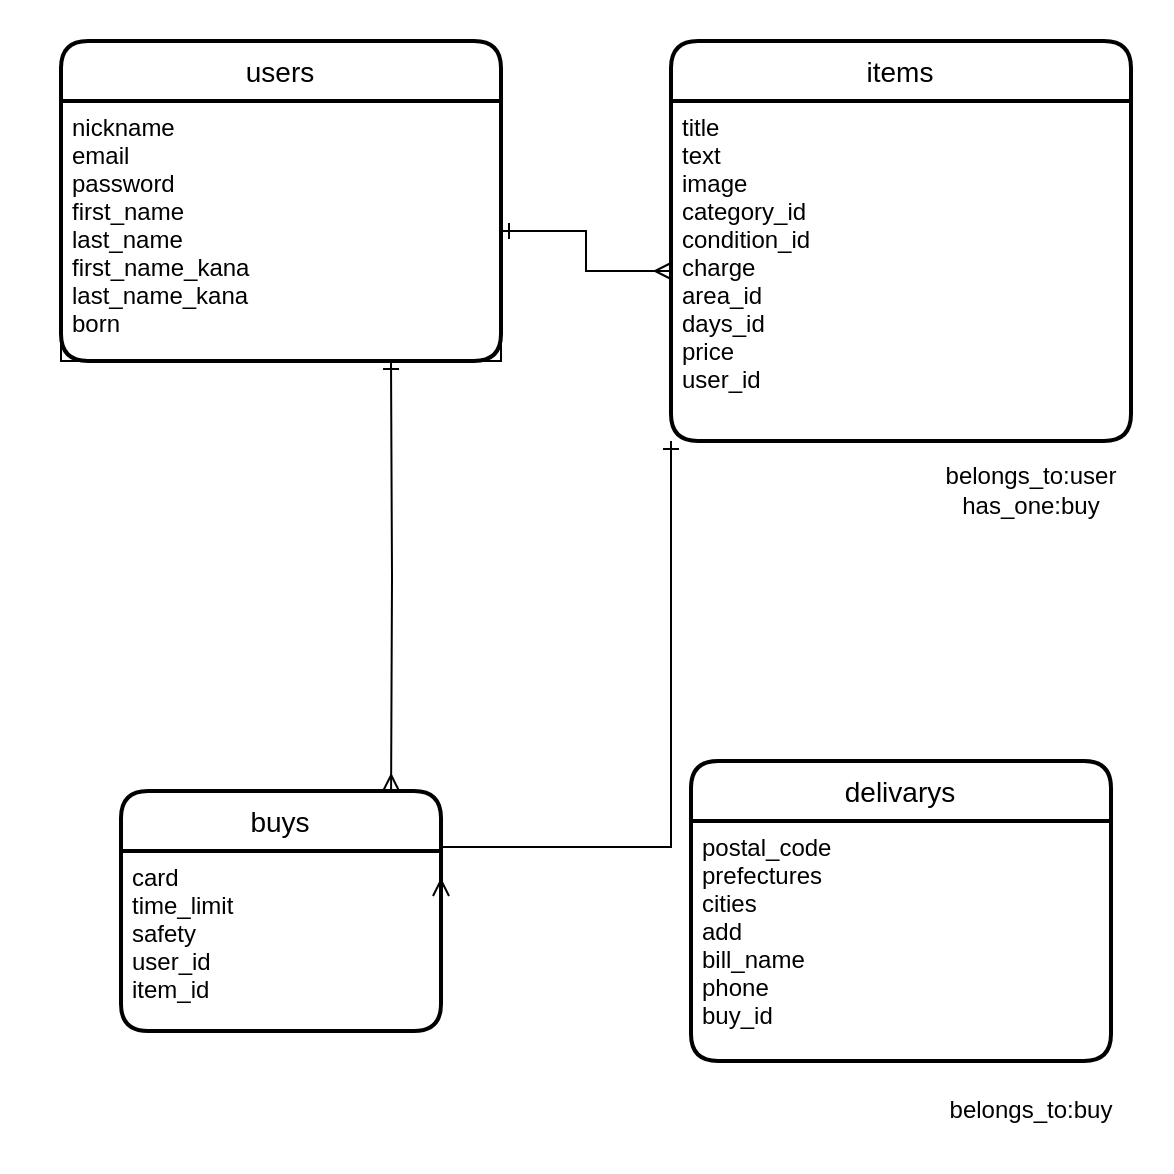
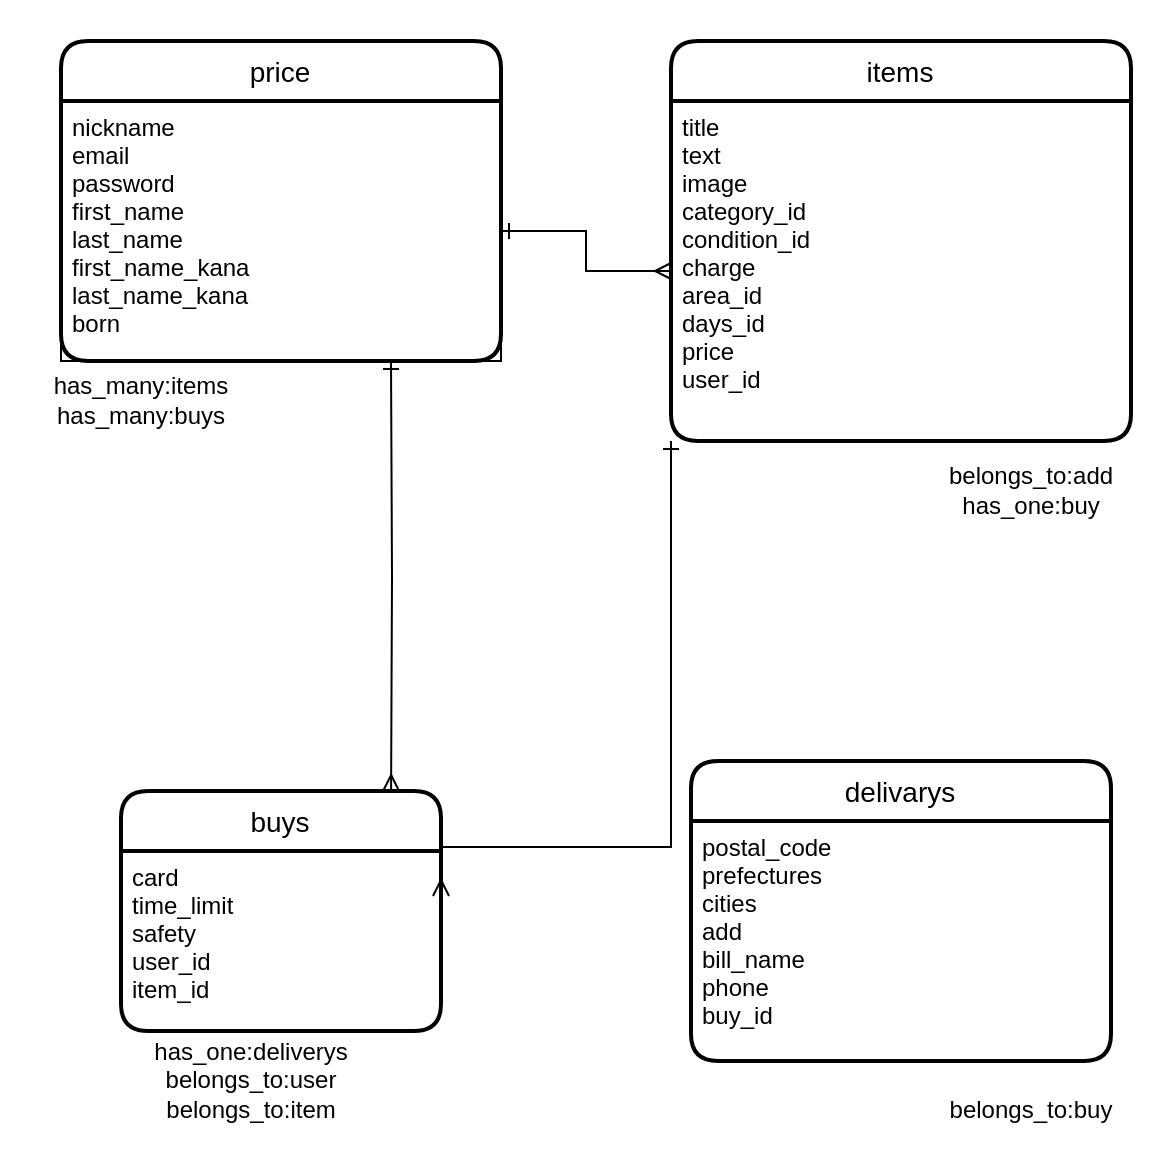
(280, 73) -> (280, 73)
none -> (141, 401)
(1032, 491) -> (1032, 491)
none -> (251, 1081)
